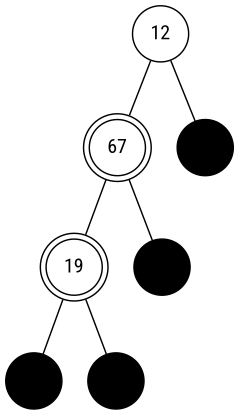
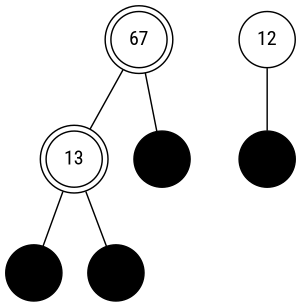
(140, 88) -> none
(74, 267) -> (74, 159)
